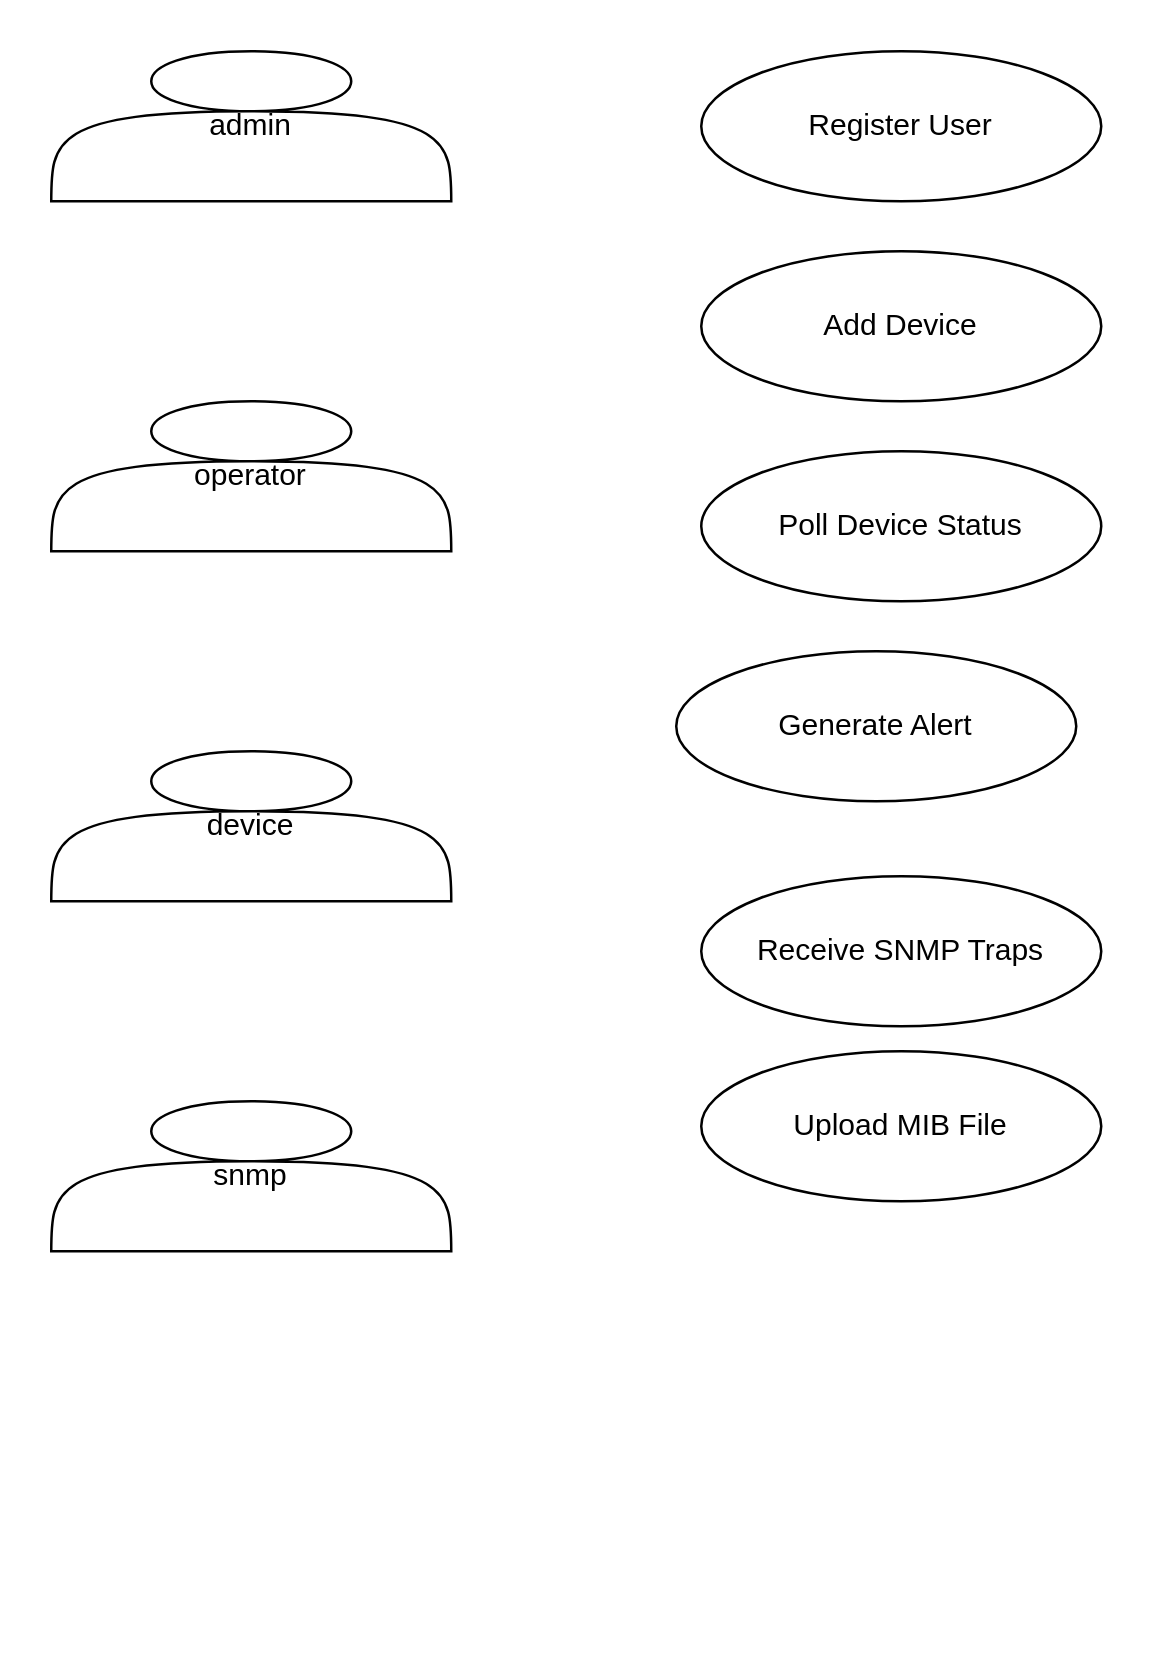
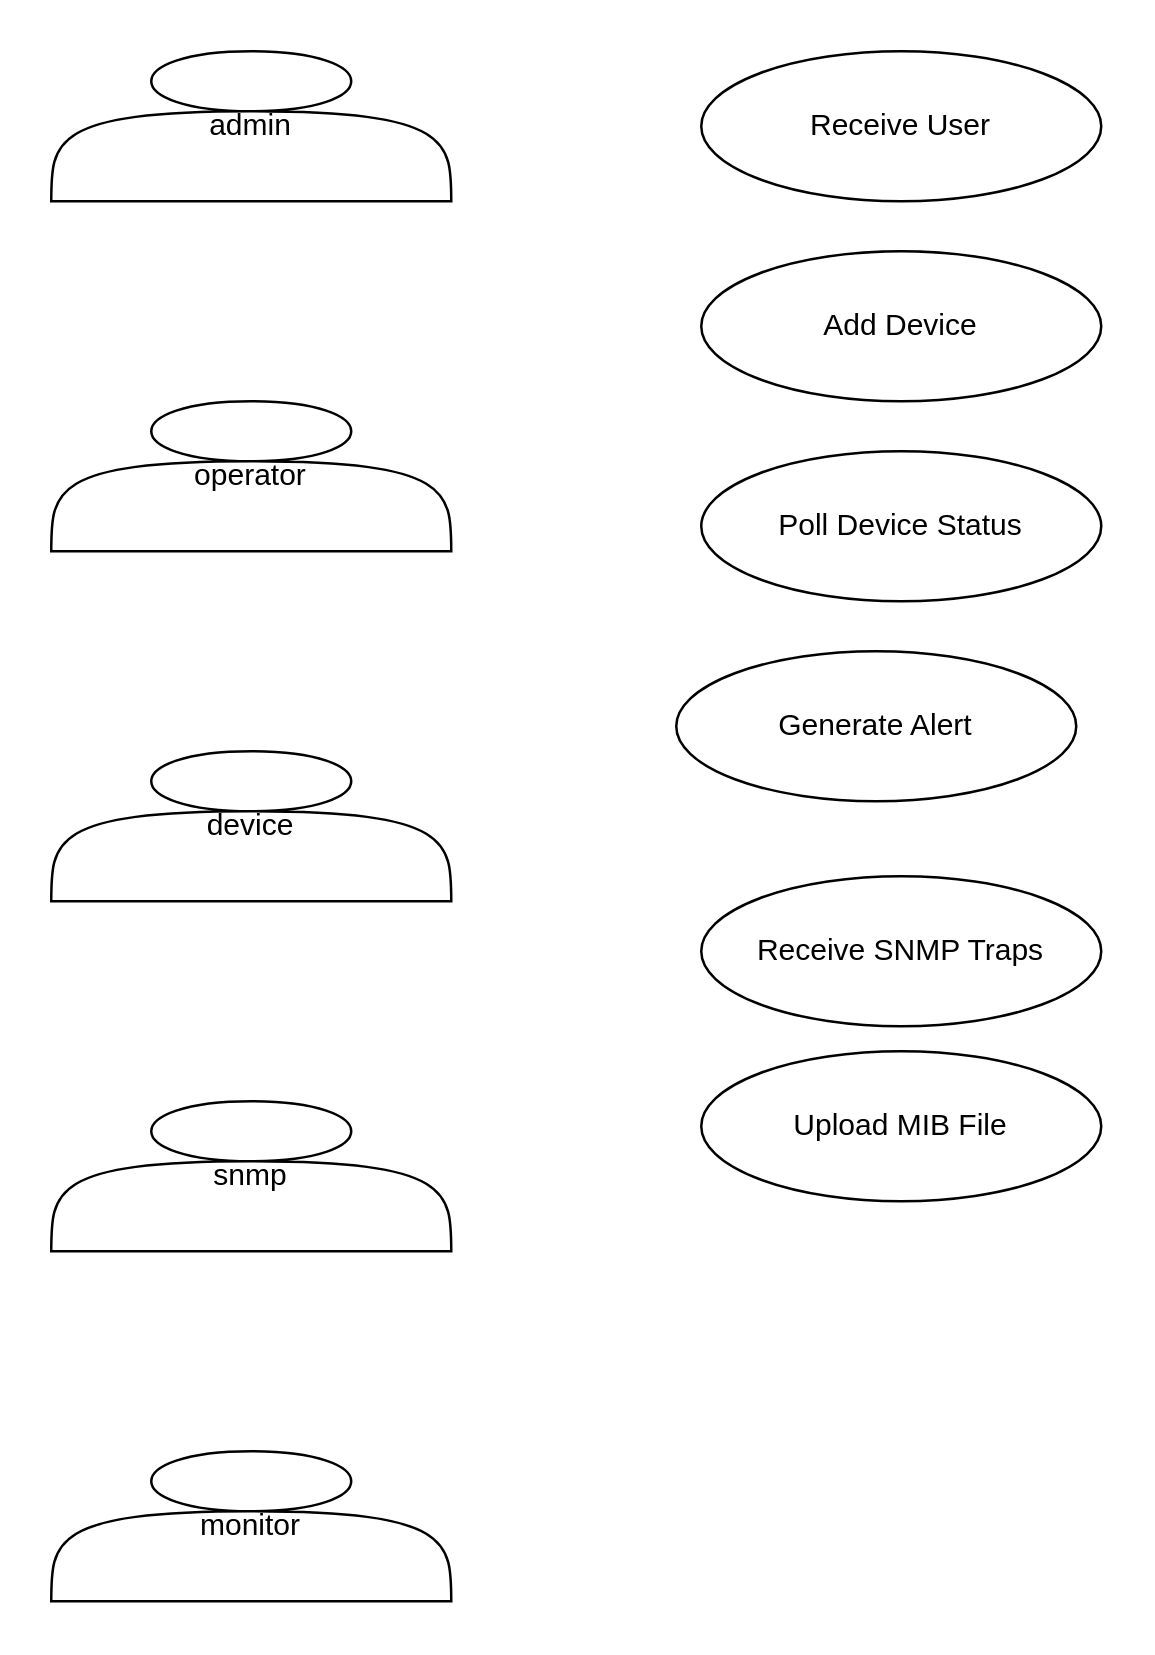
(901, 126) -> (901, 126)
none -> (251, 1526)
